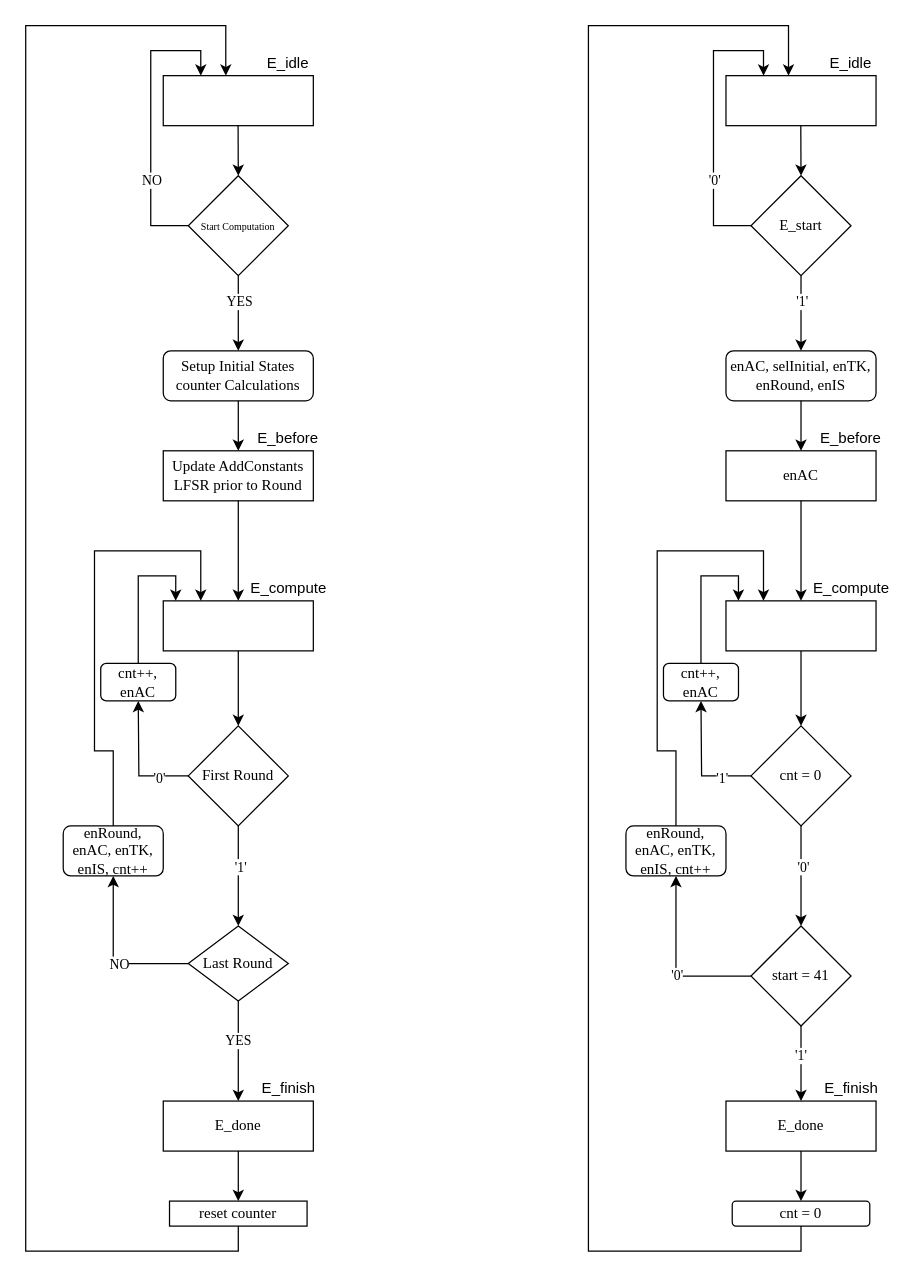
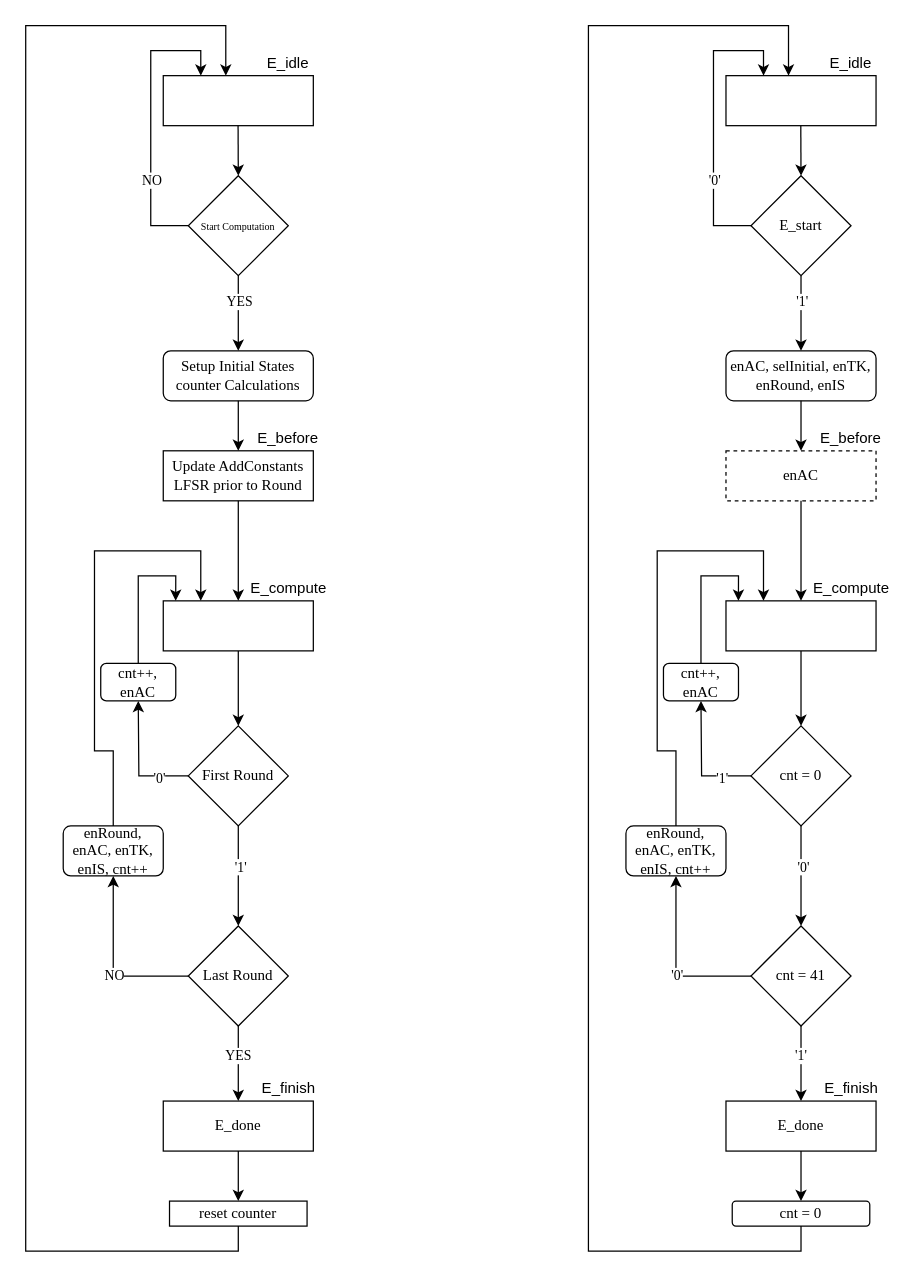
(801, 476) -> (801, 476)
(238, 963) -> (238, 976)
(801, 976) -> (801, 976)
